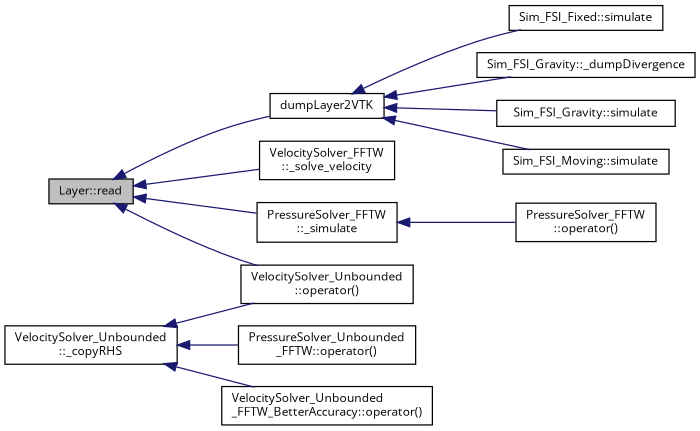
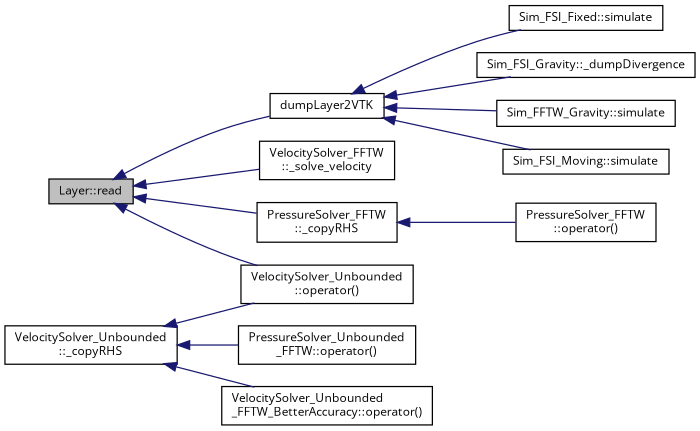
(586, 113) -> (586, 113)
(327, 222) -> (327, 222)
